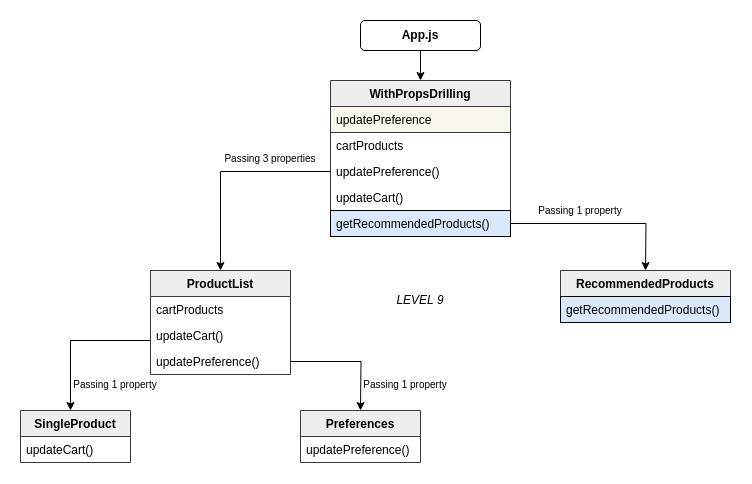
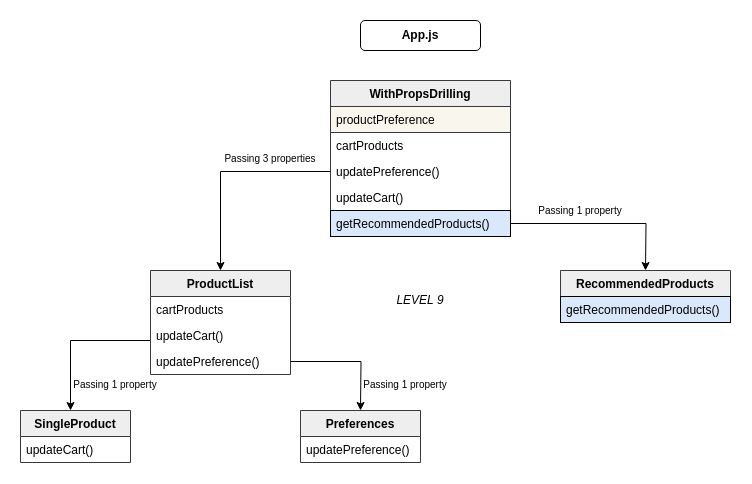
(421, 62) -> none
(390, 120) -> (393, 120)
